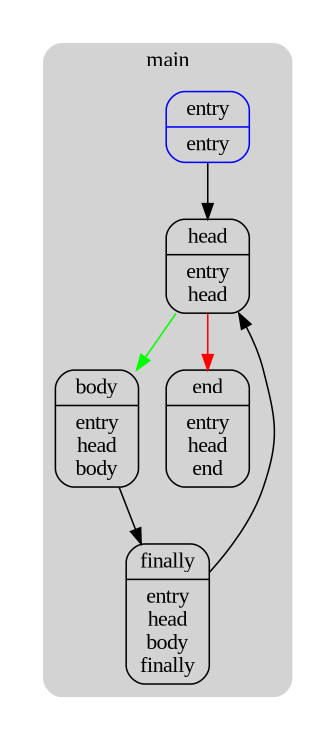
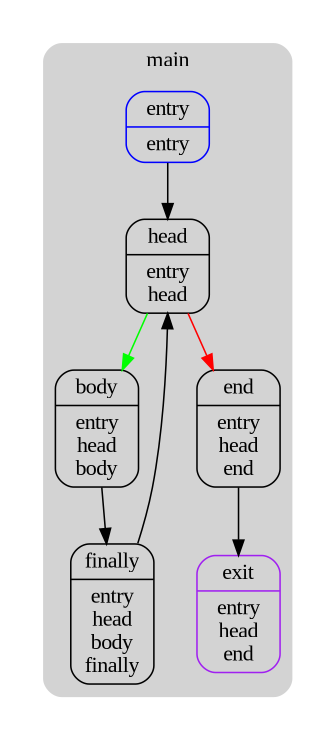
none -> (239, 614)
